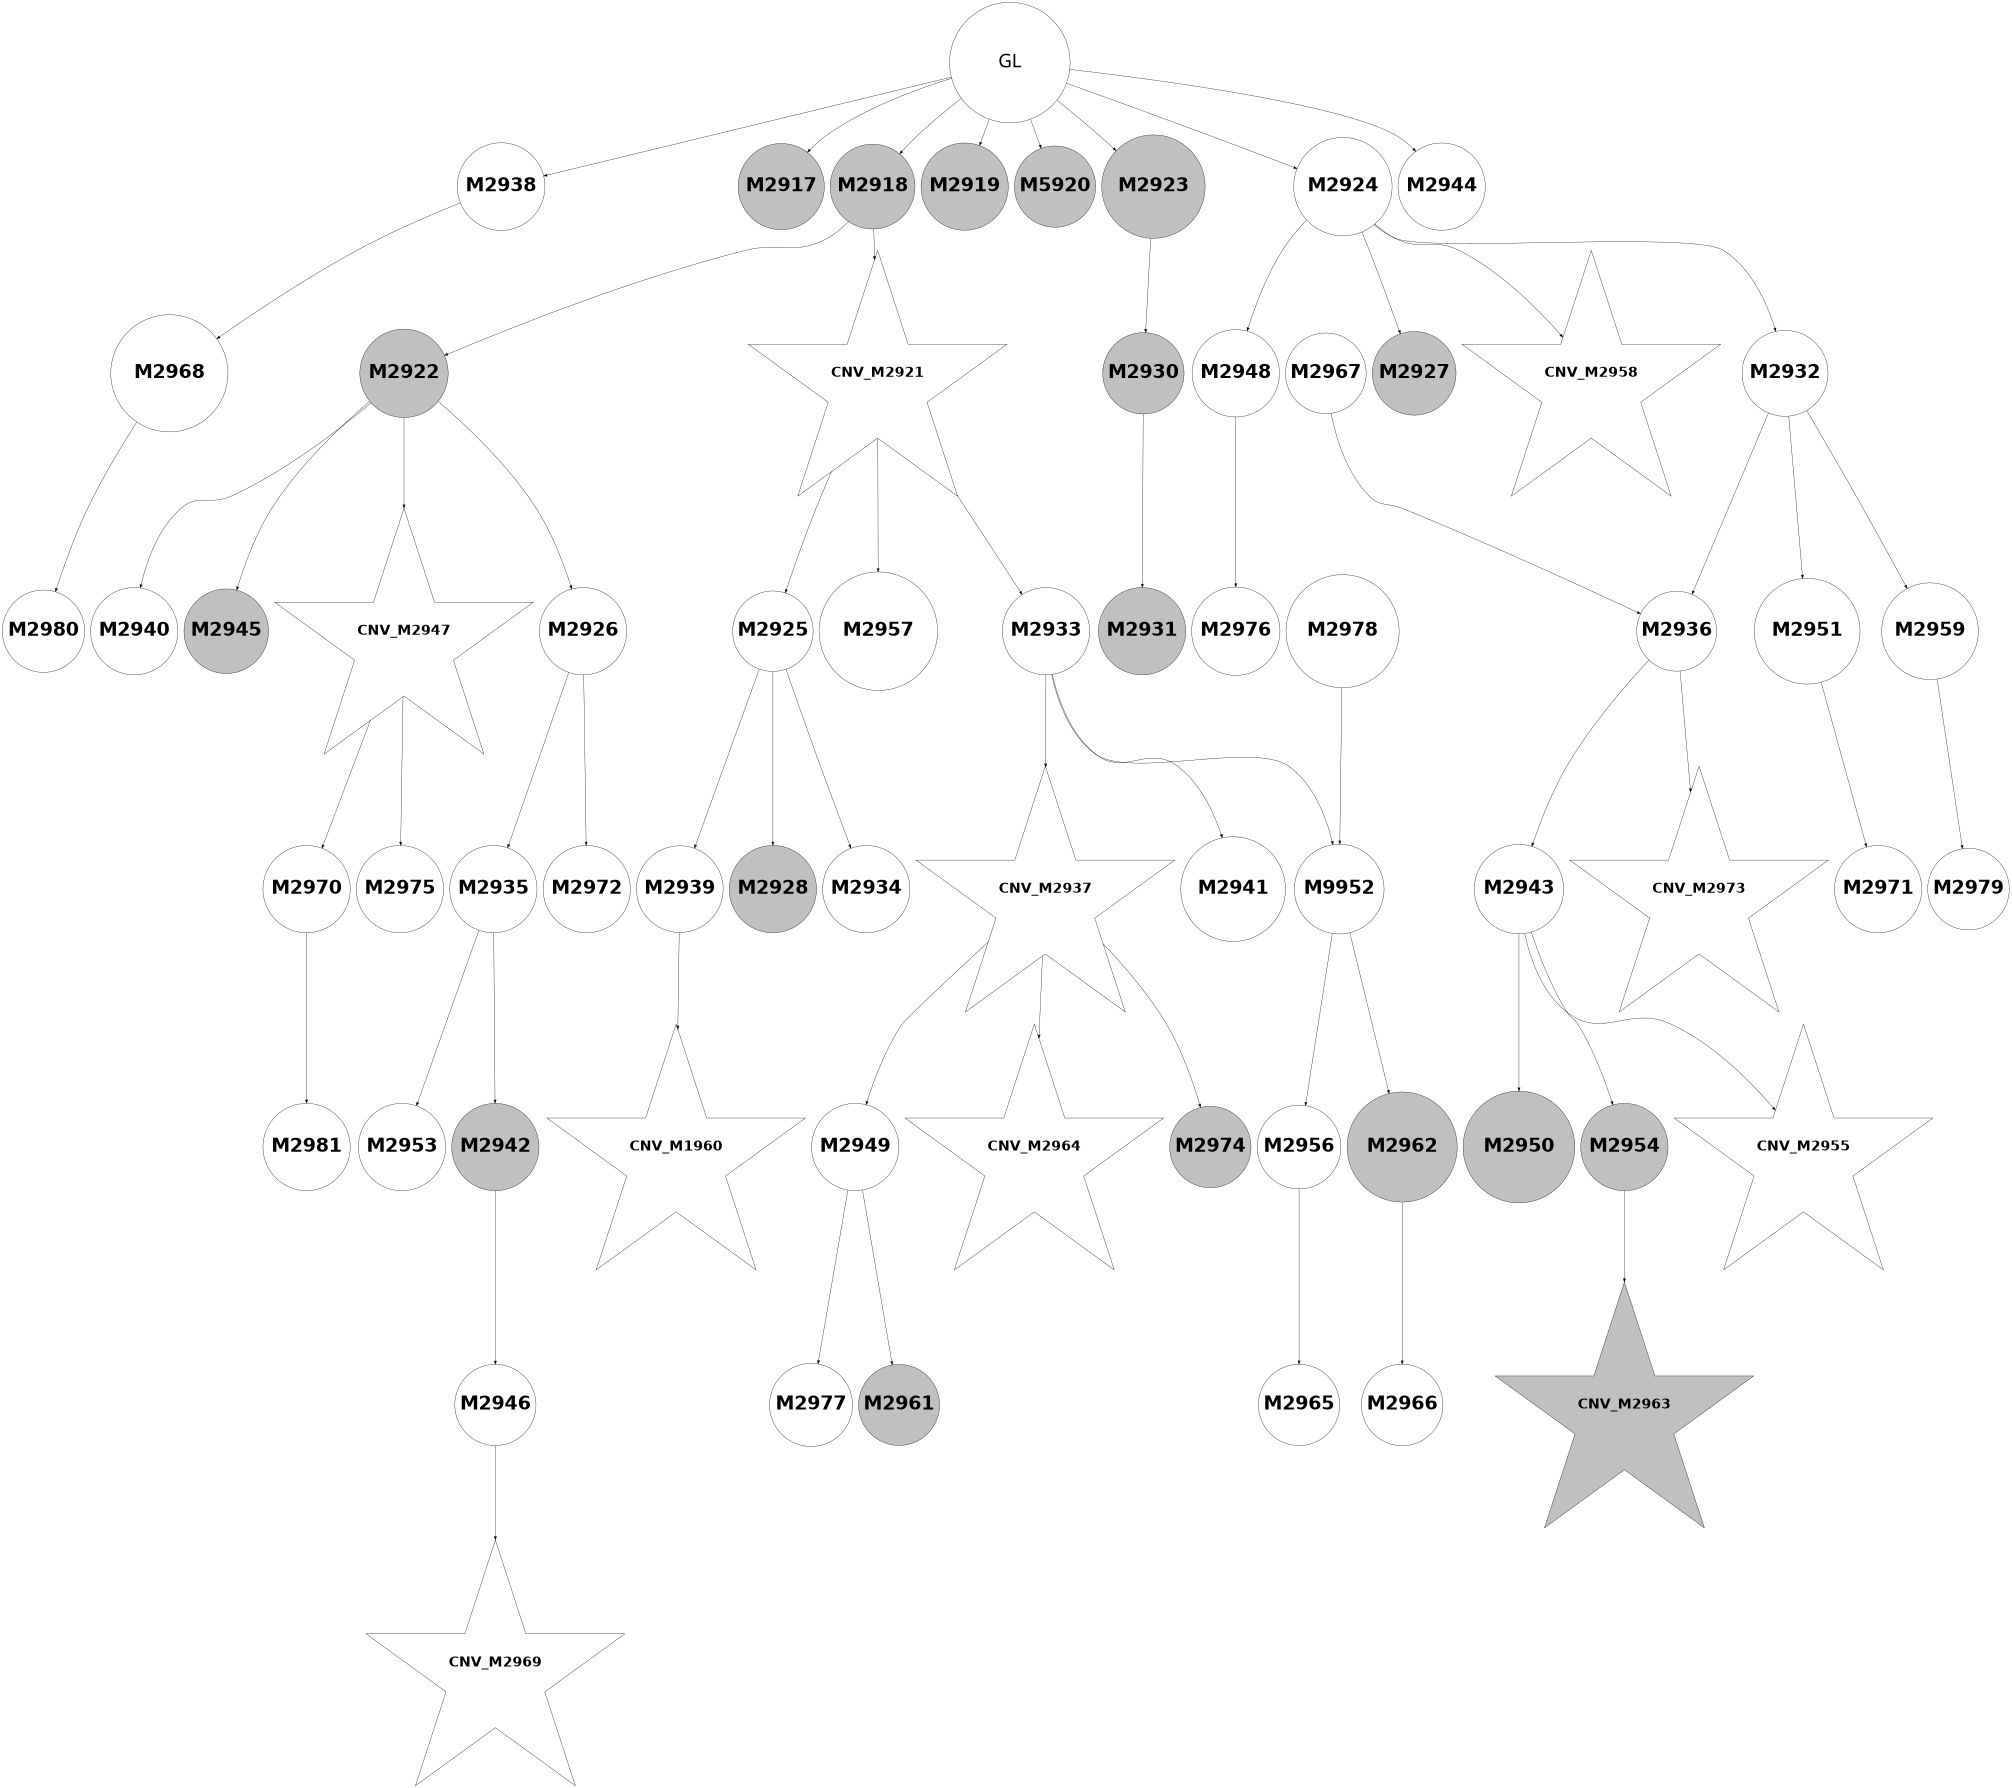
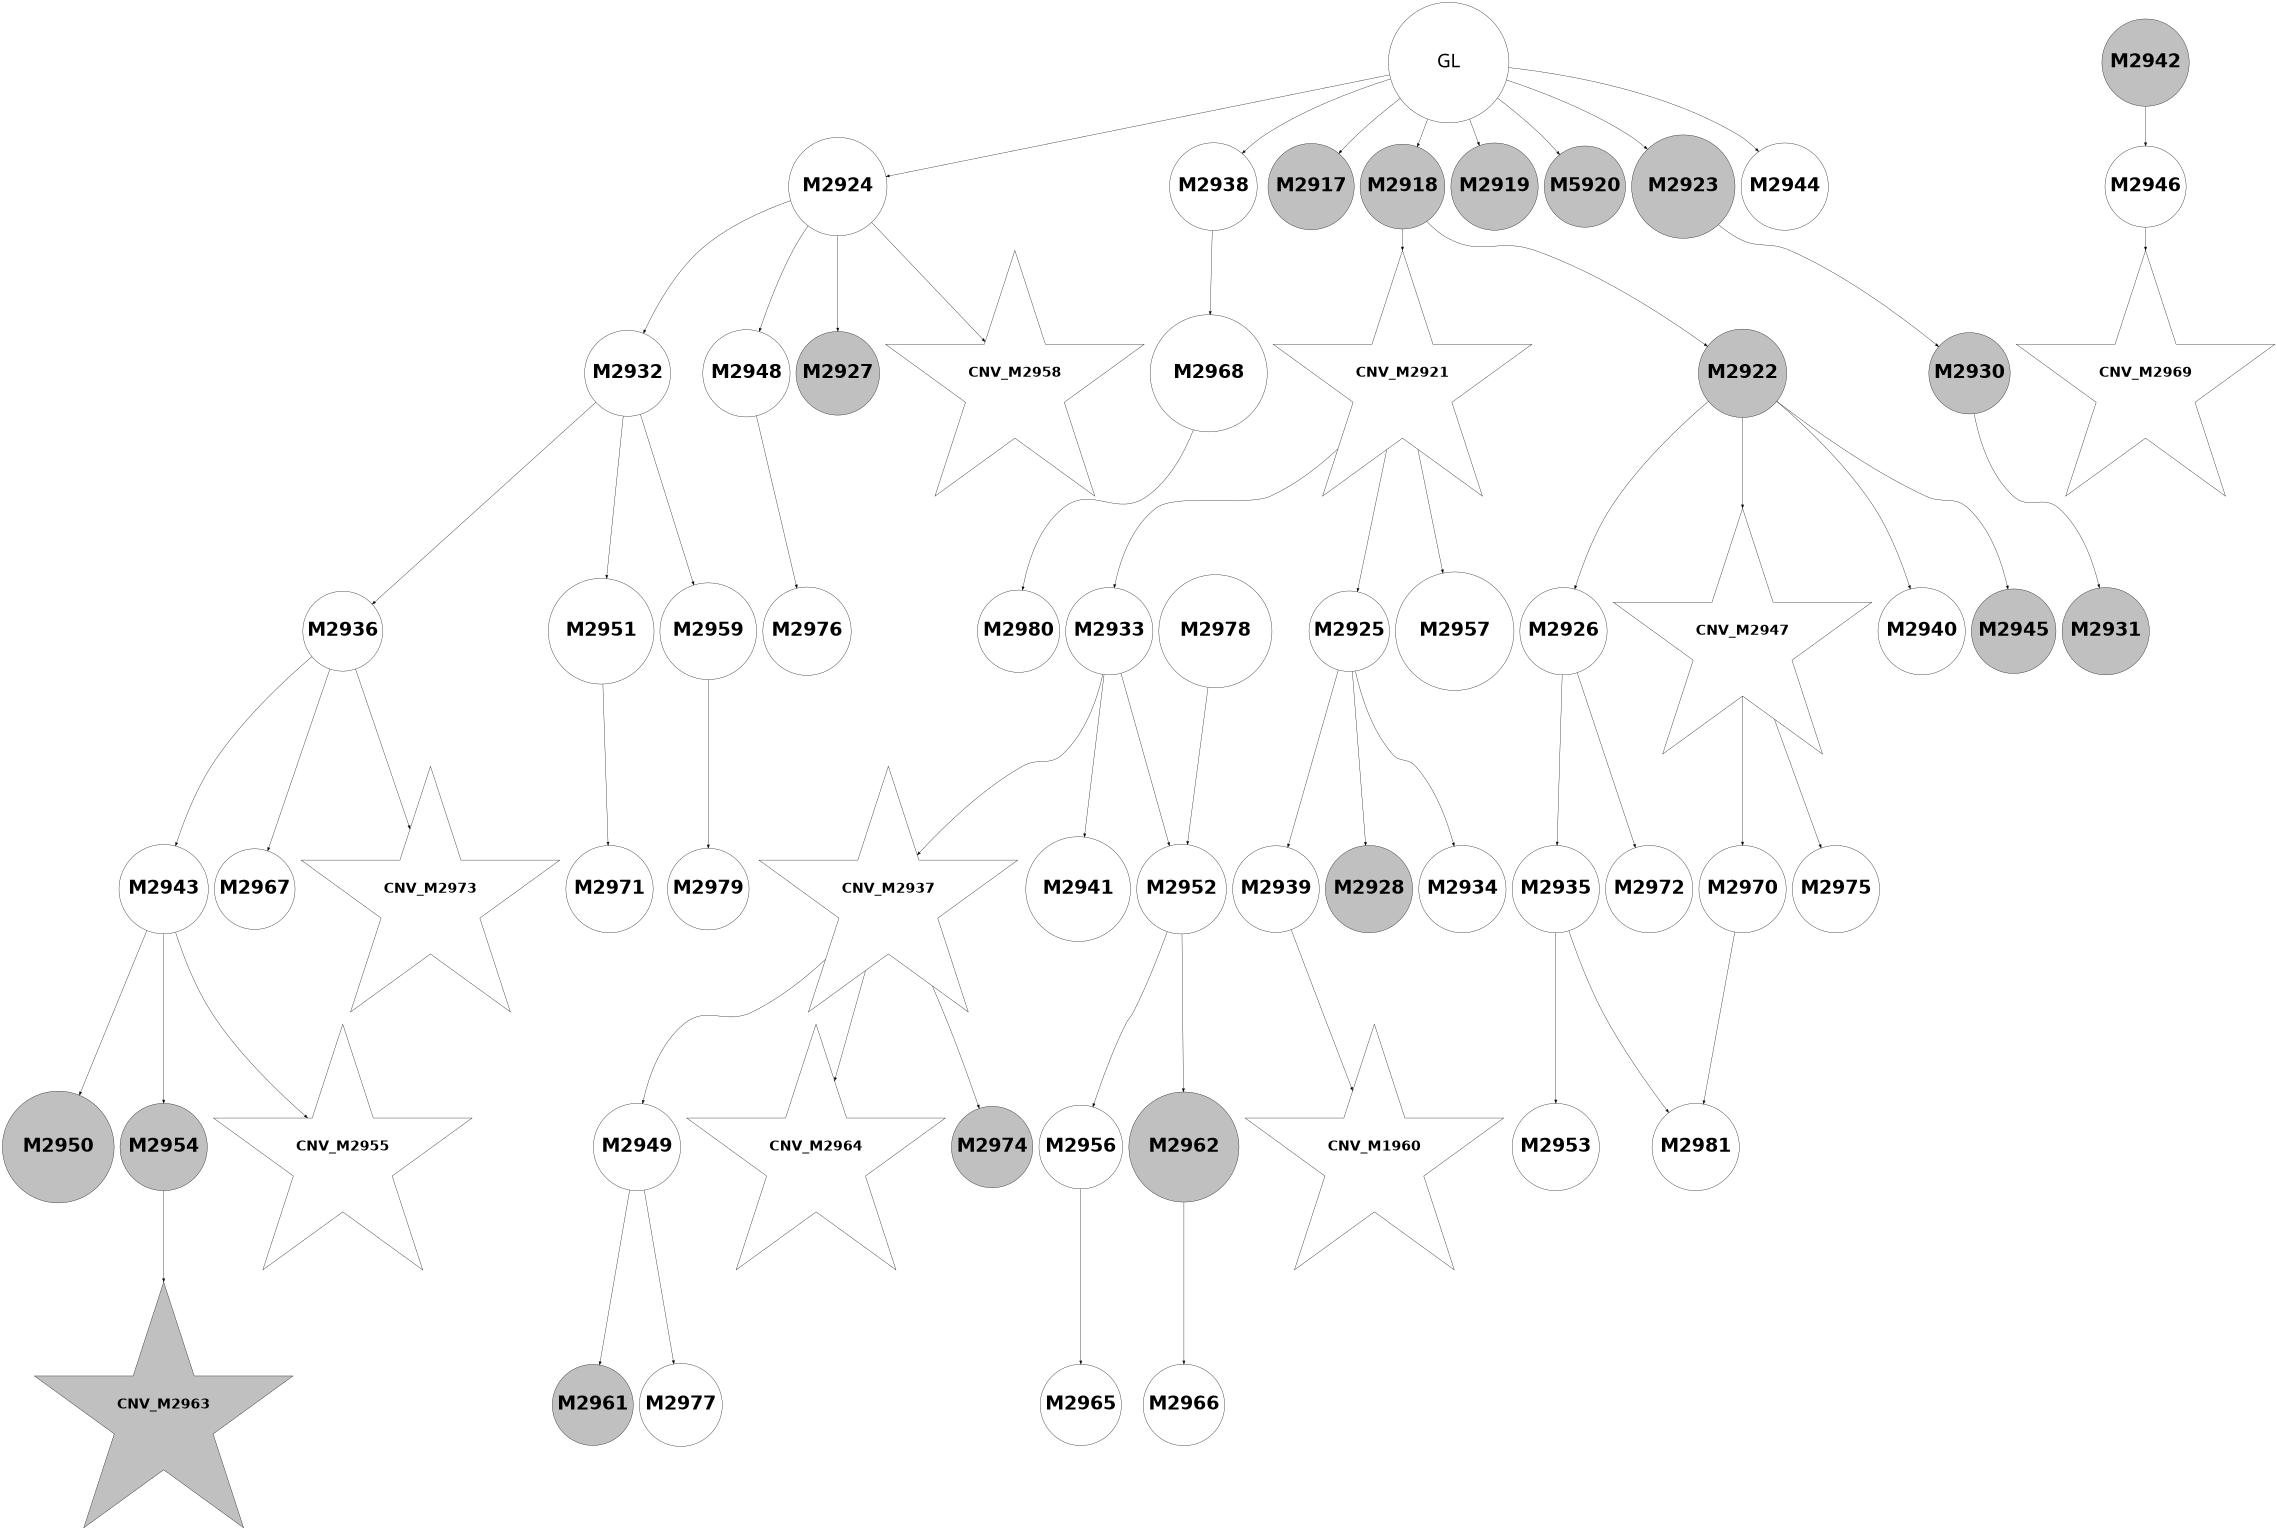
(1462, 533) -> (299, 758)
(1339, 889) -> (1182, 889)
(494, 1016) -> (1610, 1025)
